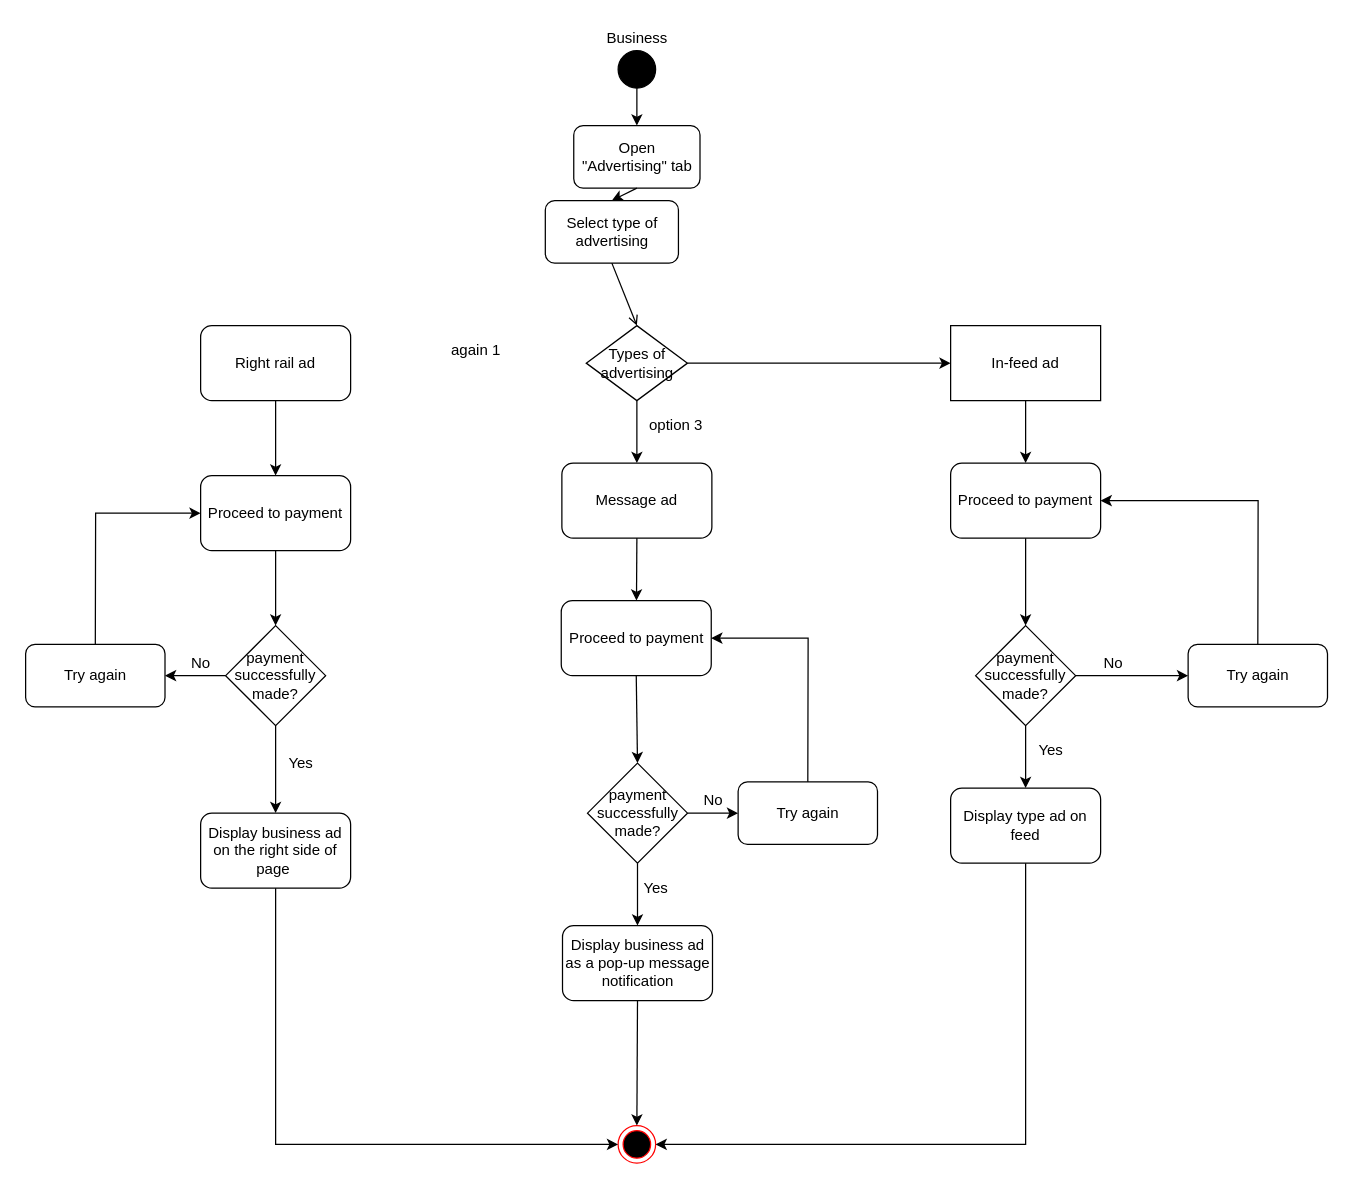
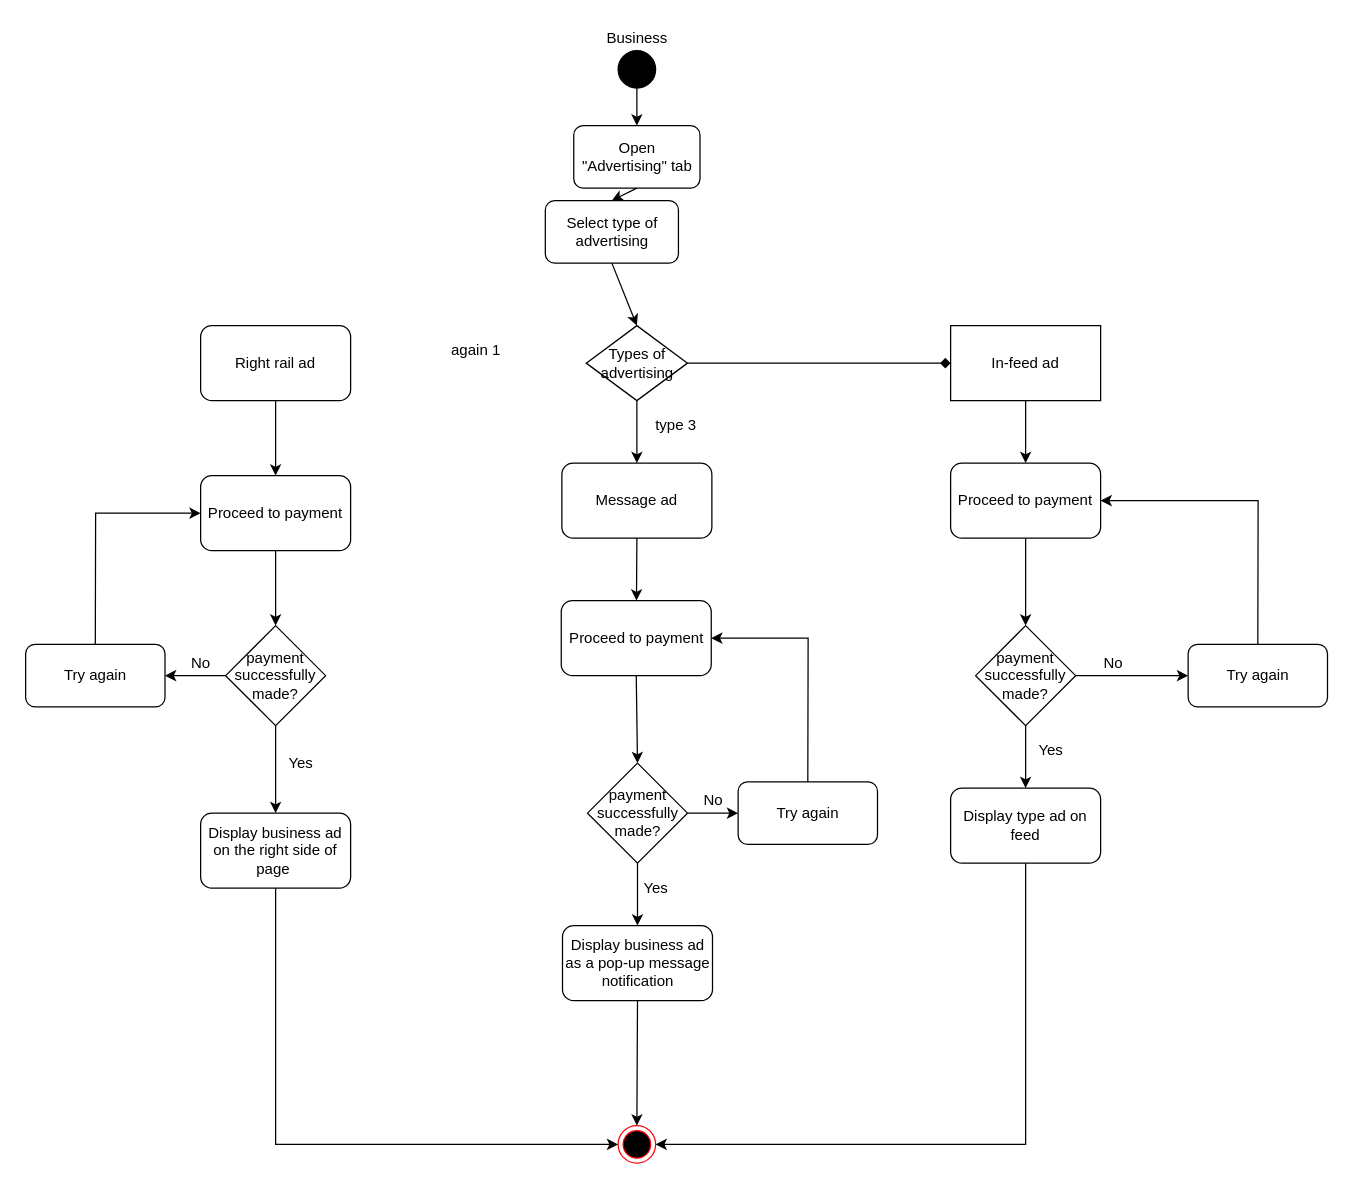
(634, 318) -> (633, 316)
(941, 363) -> (940, 363)
(676, 426) -> (676, 426)
